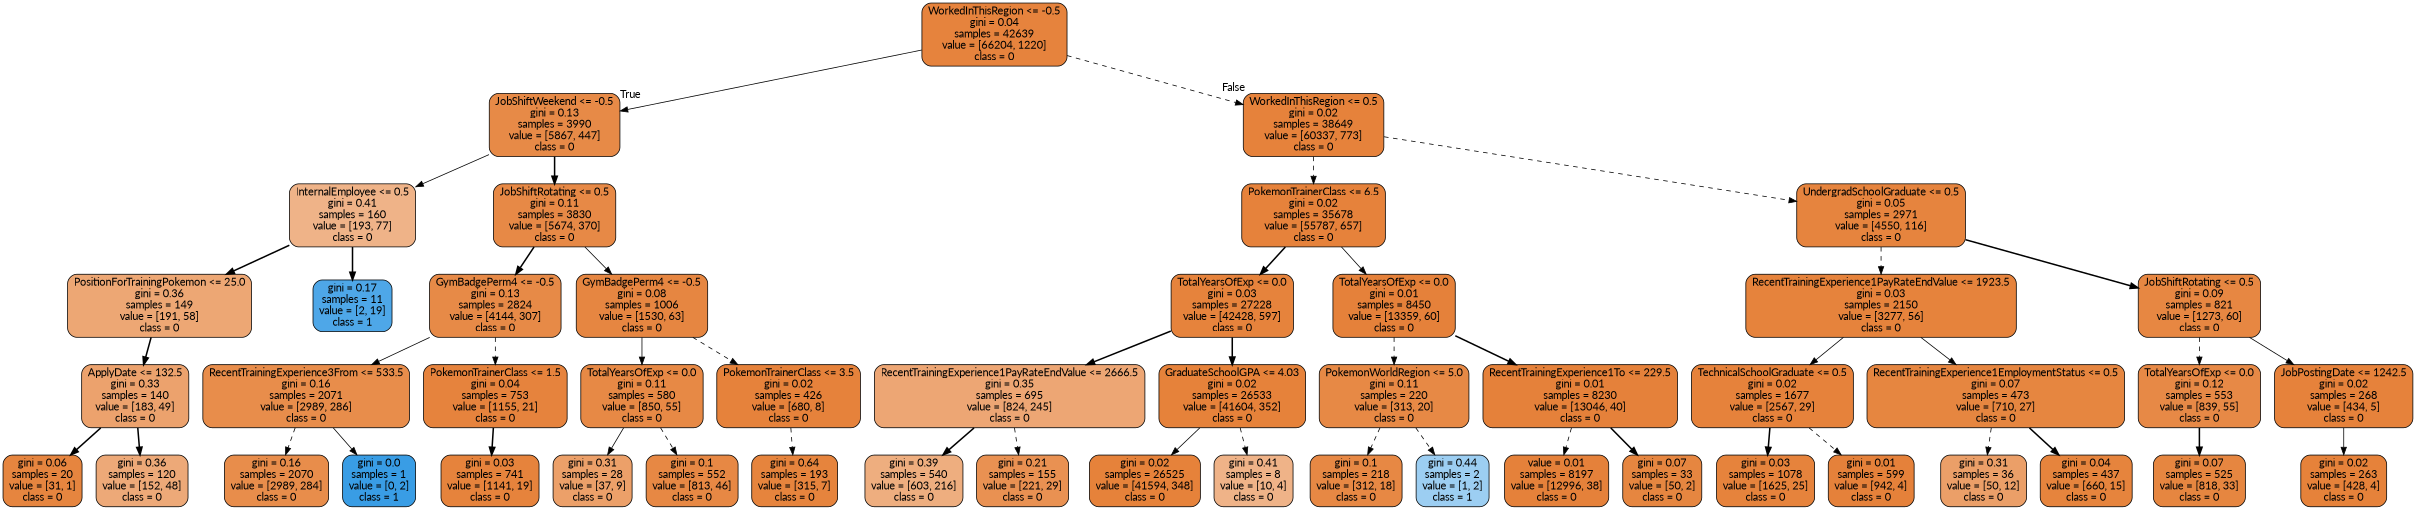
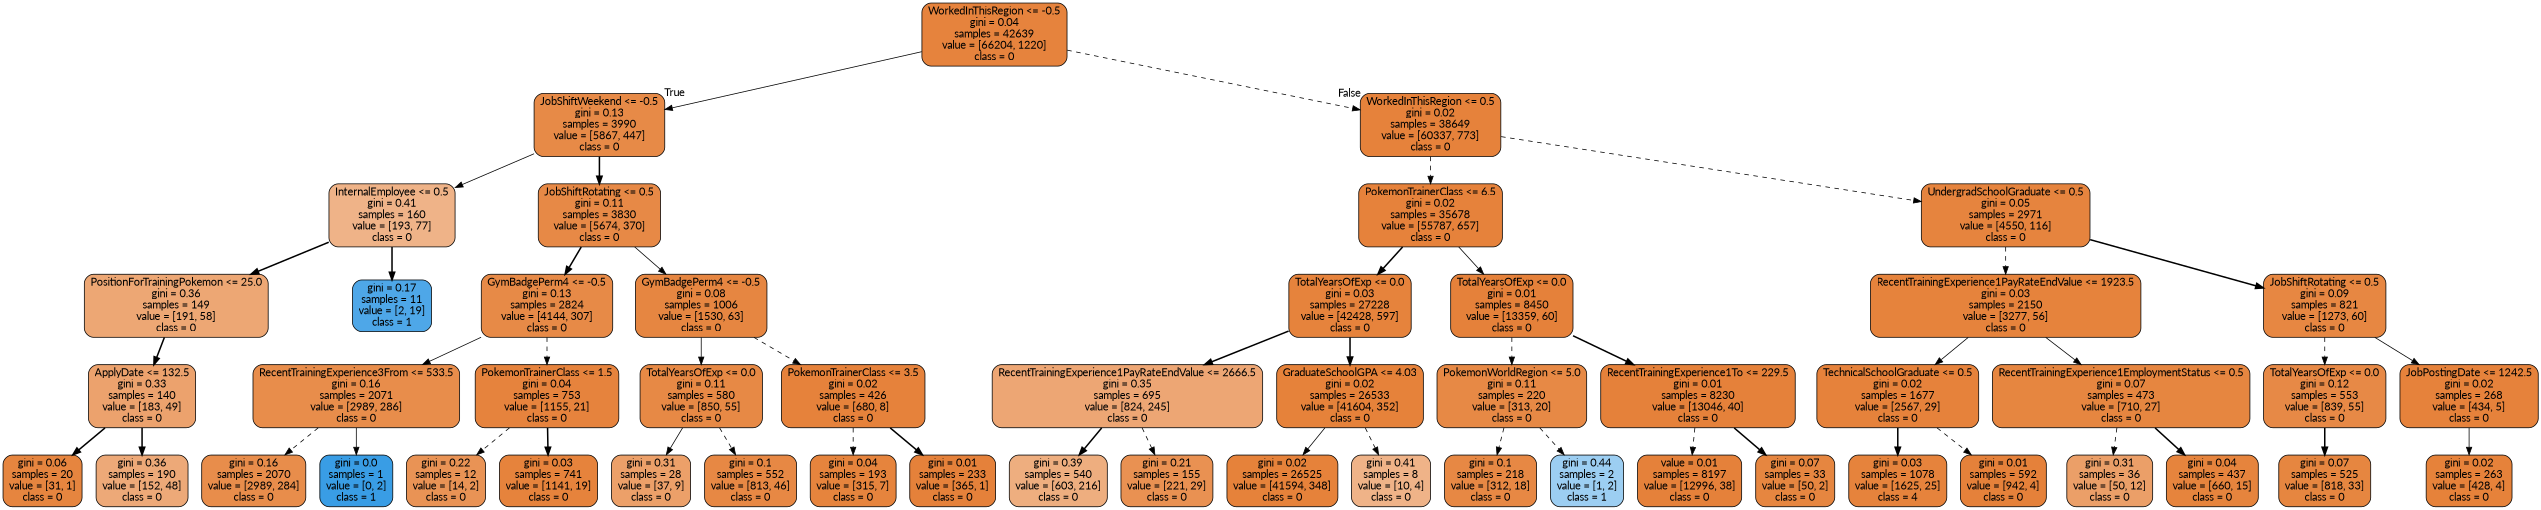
(142, 481) -> (142, 481)
none -> (446, 481)
(795, 481) -> (853, 481)
none -> (953, 481)
(1766, 481) -> (1898, 481)
(1871, 481) -> (2003, 481)
